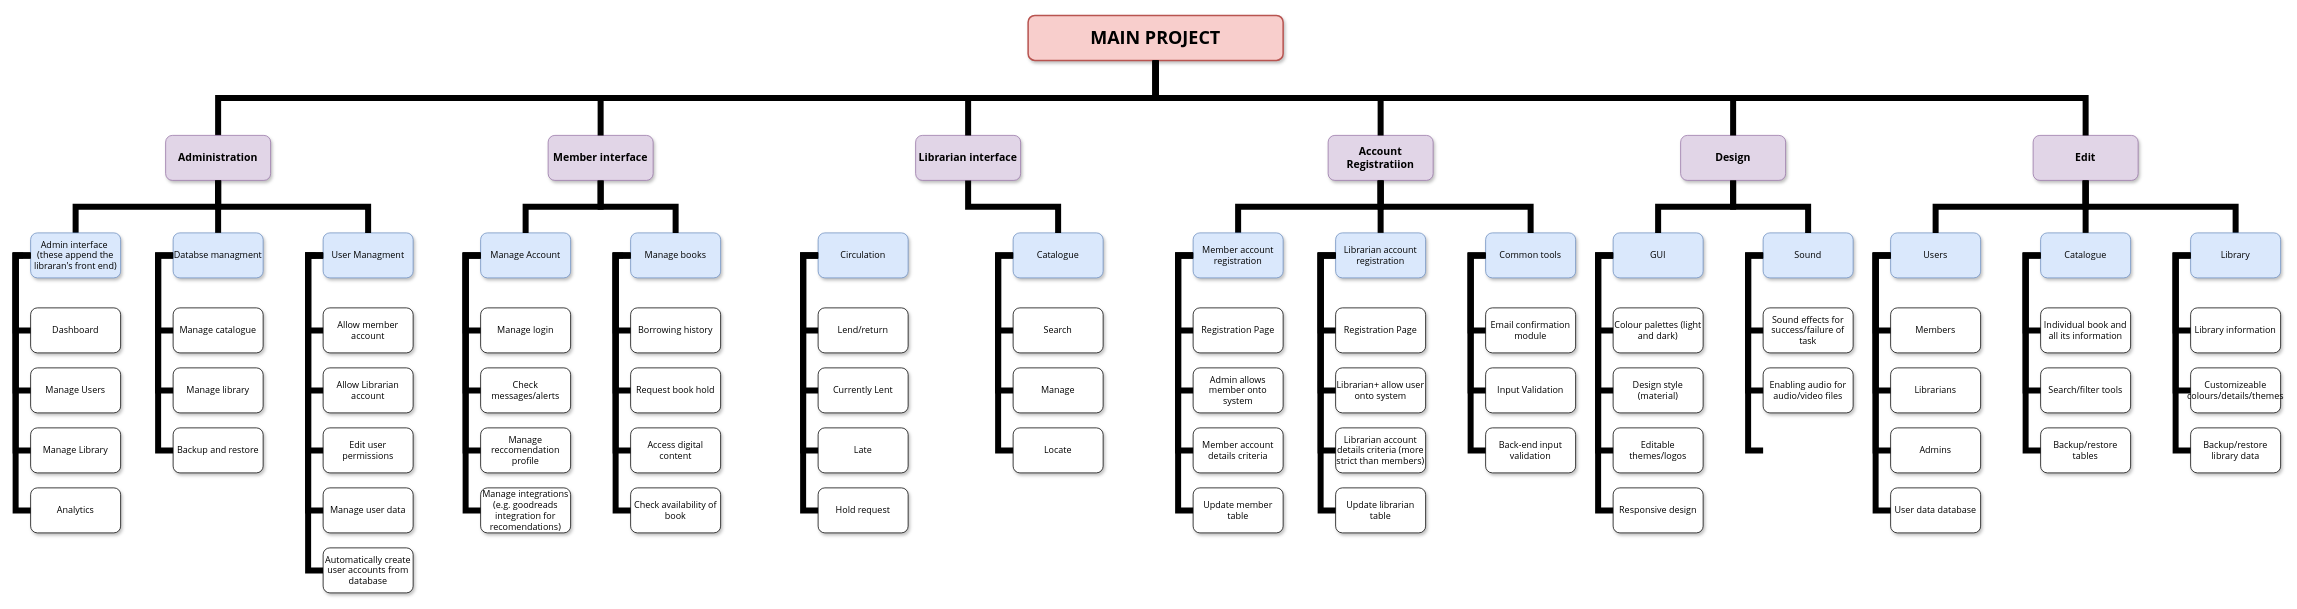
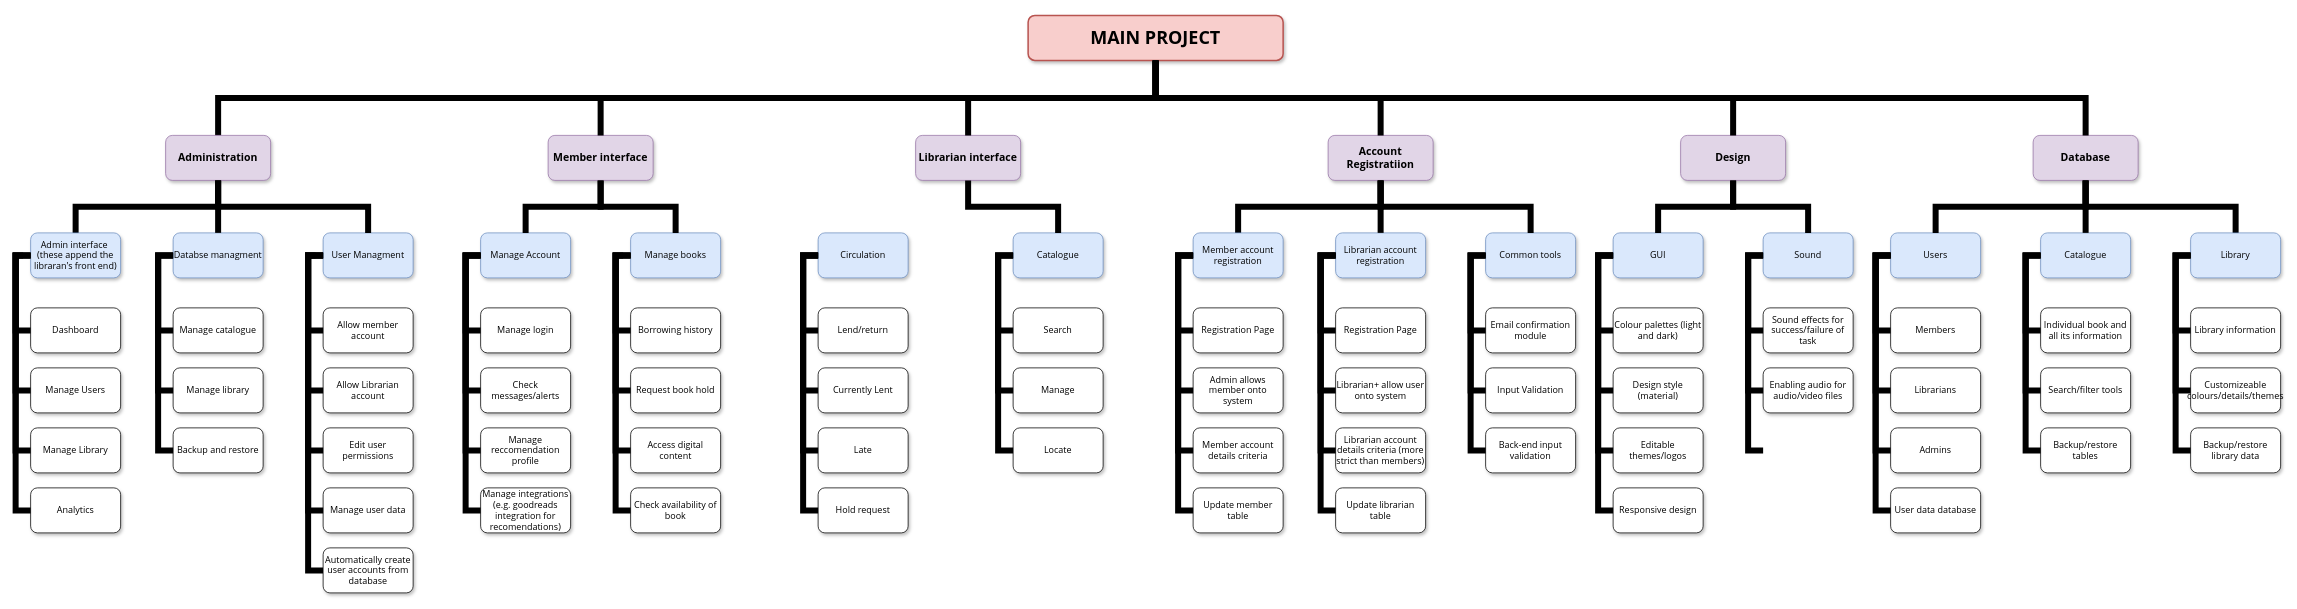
(2085, 158) -> (2085, 158)
